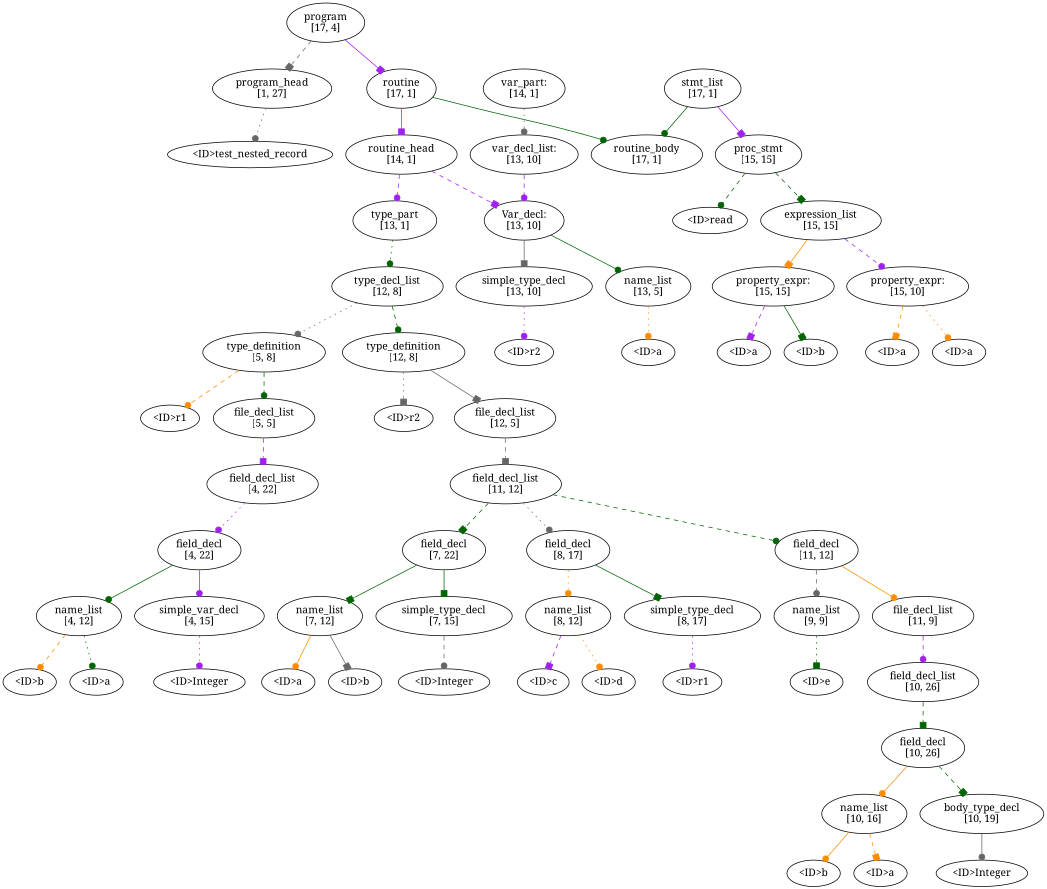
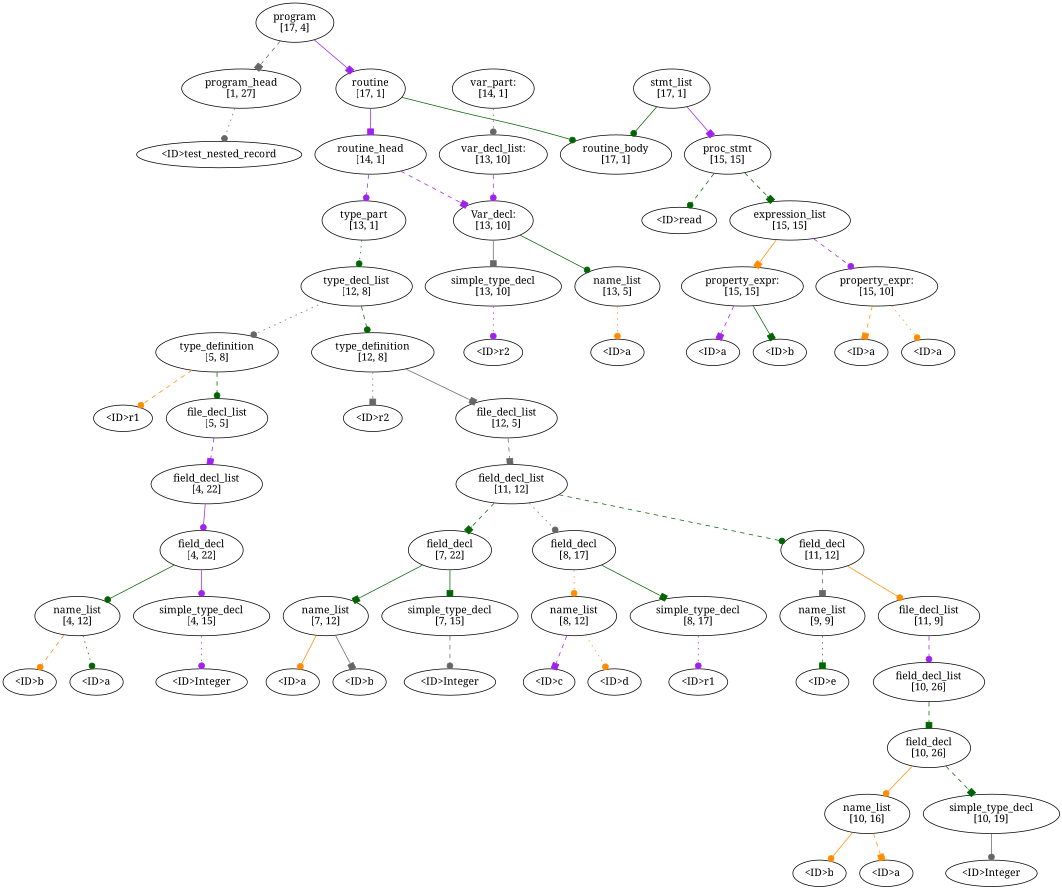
(233, 515) -> (204, 514)
(817, 580) -> (822, 580)
(199, 616) -> (202, 616)
(982, 814) -> (991, 814)
